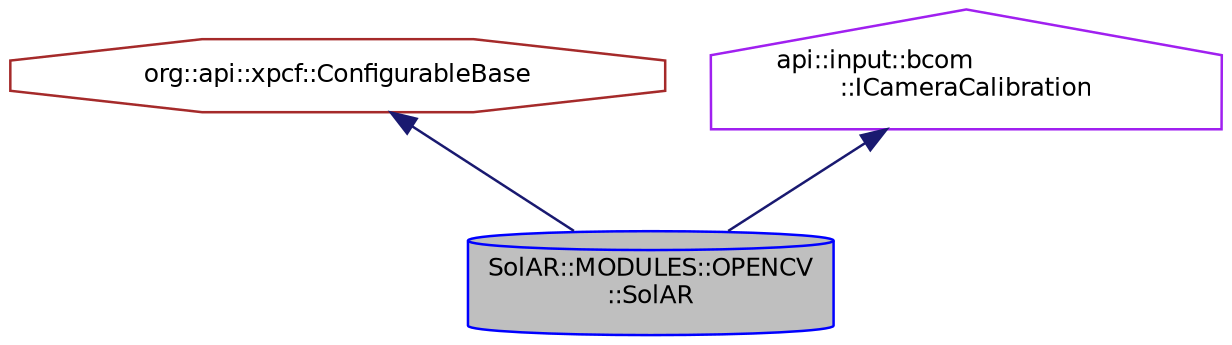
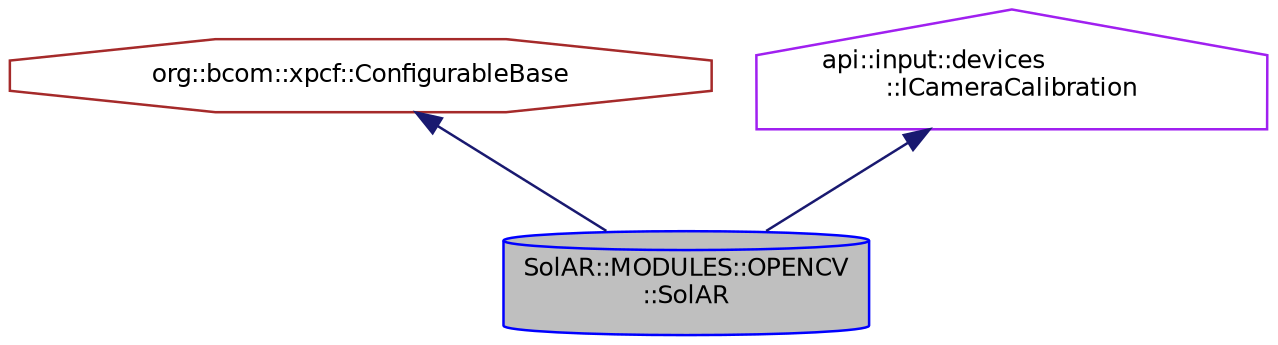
(338, 76) -> (361, 76)
(966, 76) -> (1012, 76)
